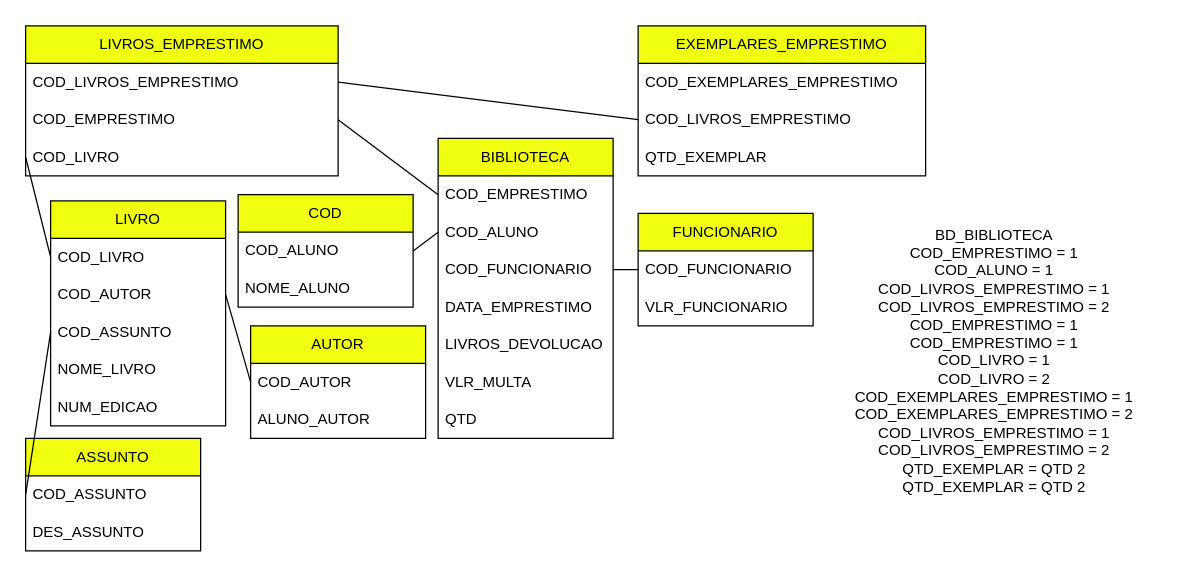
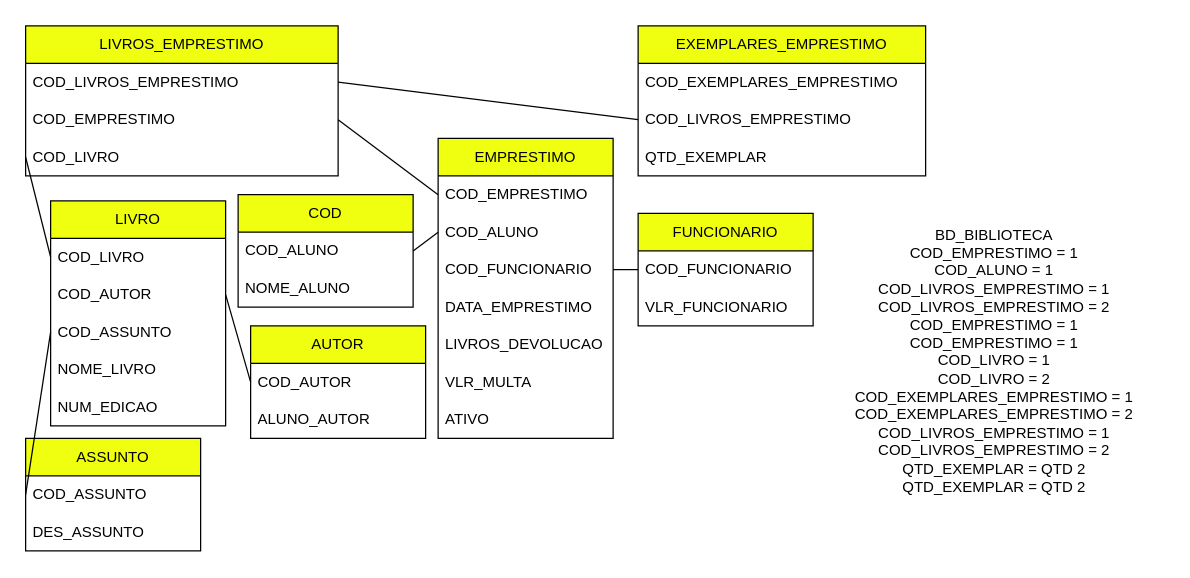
(526, 157) -> (526, 157)
(458, 419) -> (467, 419)
